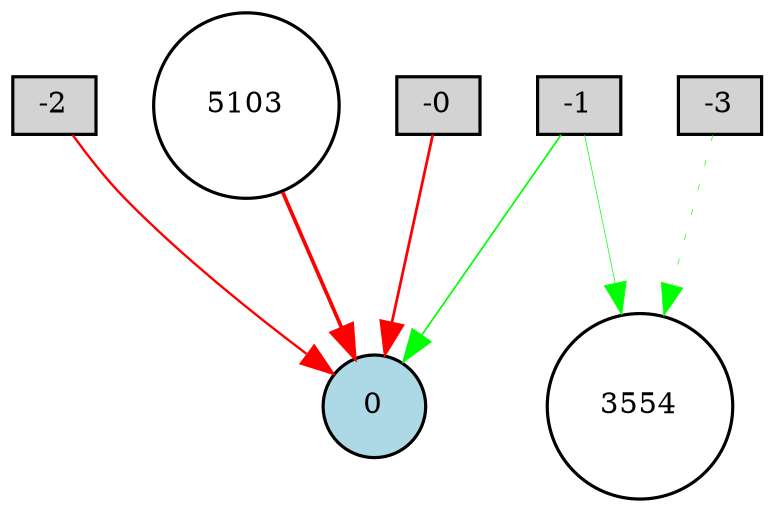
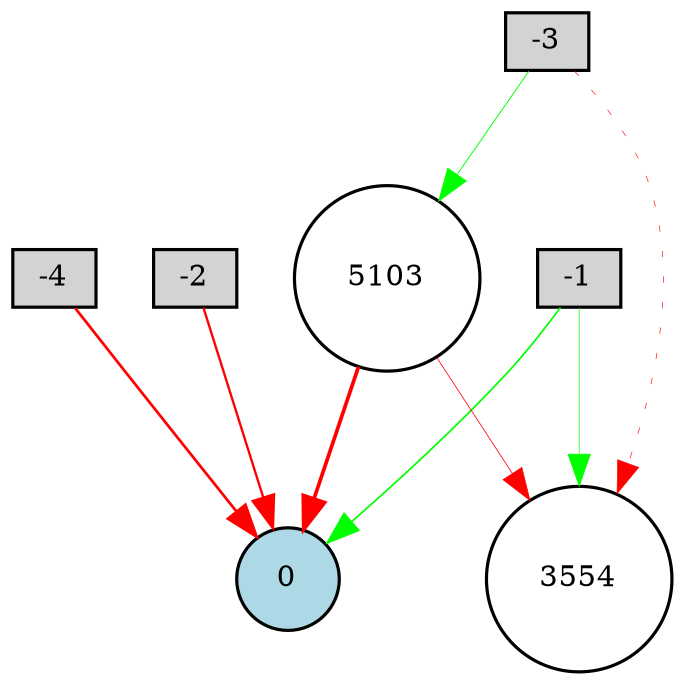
(438, 106) -> (54, 278)
none -> (493, 123)
(693, 210) -> (663, 256)
none -> (482, 427)
